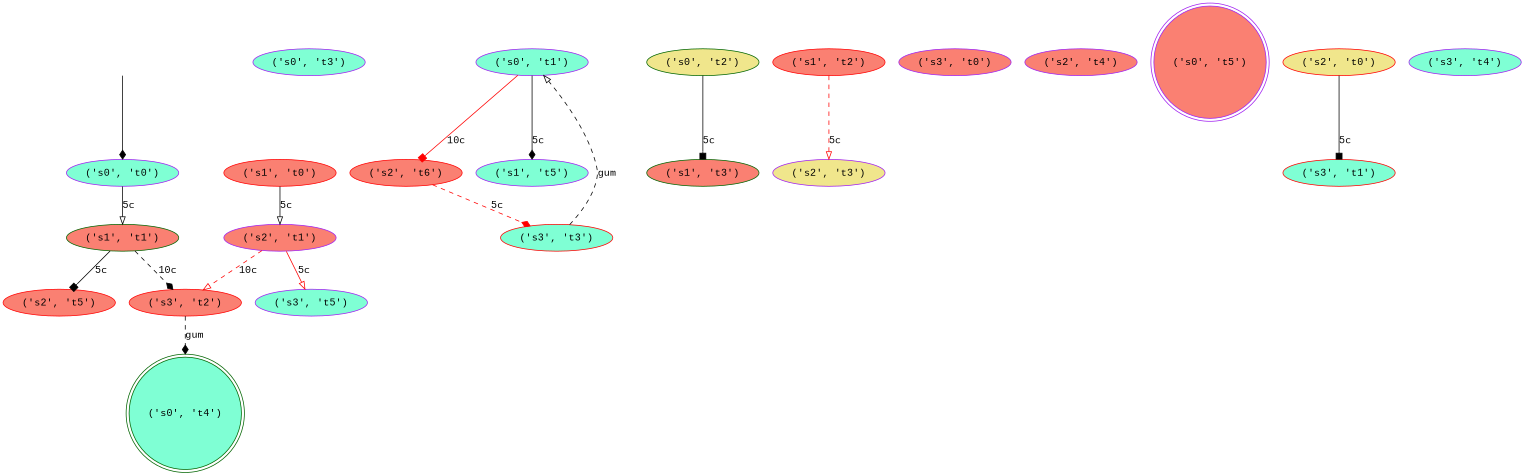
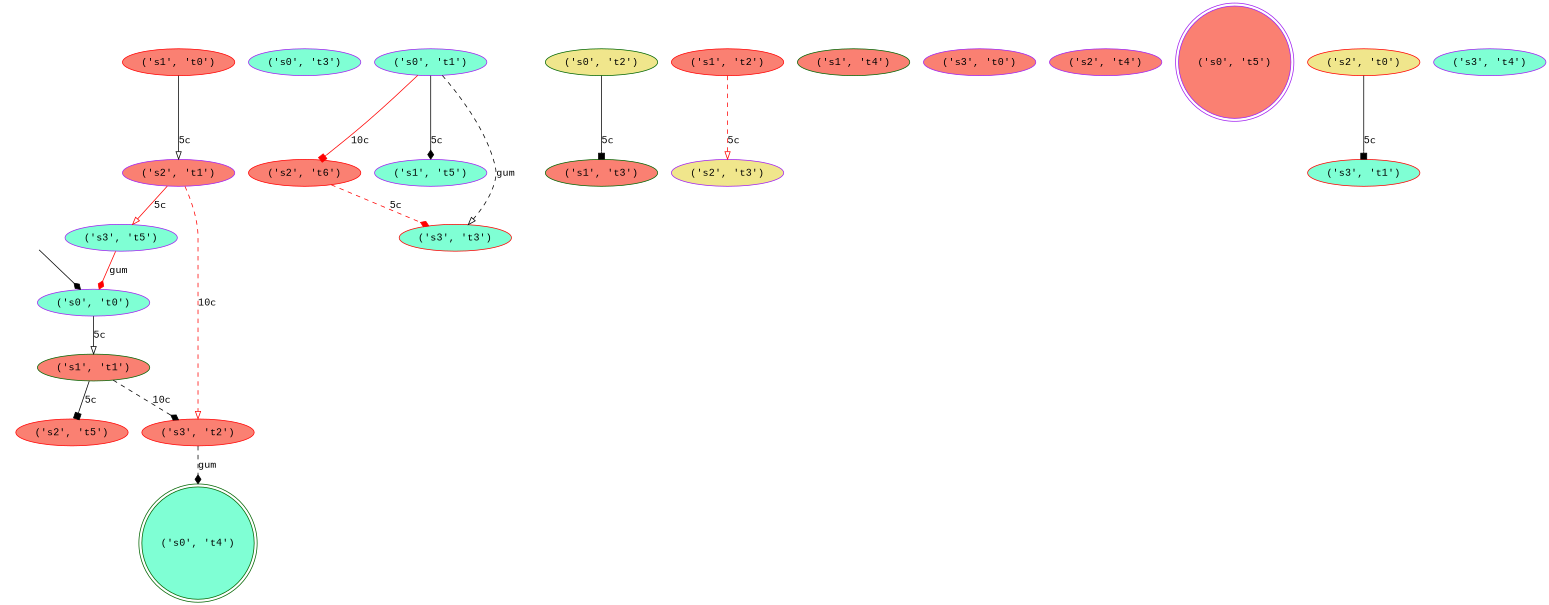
none -> (854, 62)
(592, 151) -> (488, 144)
none -> (109, 266)
